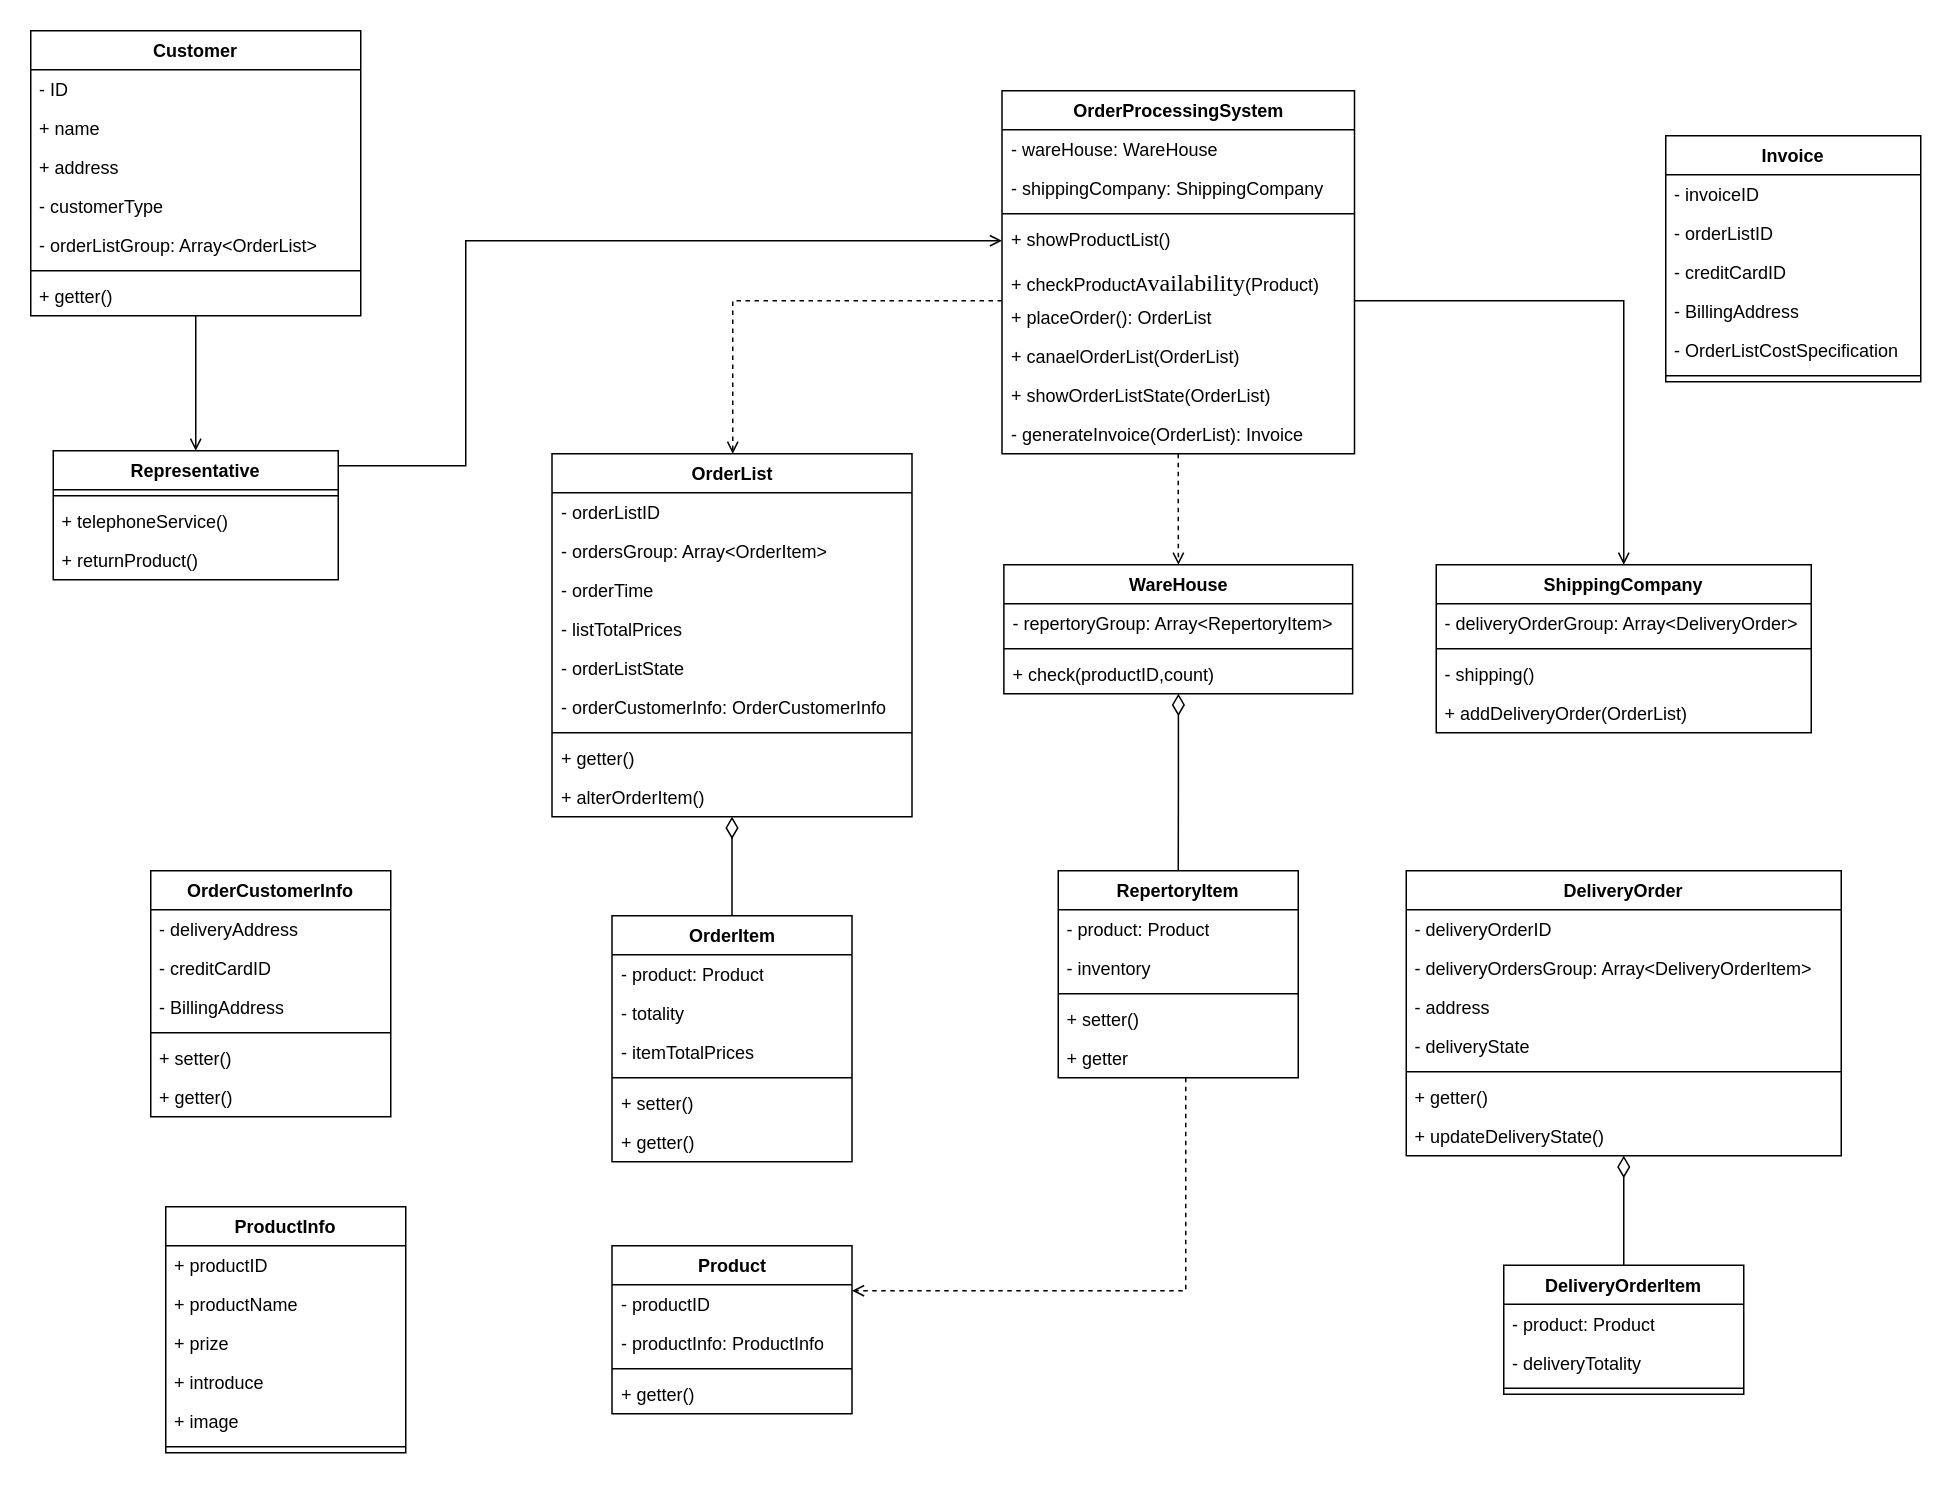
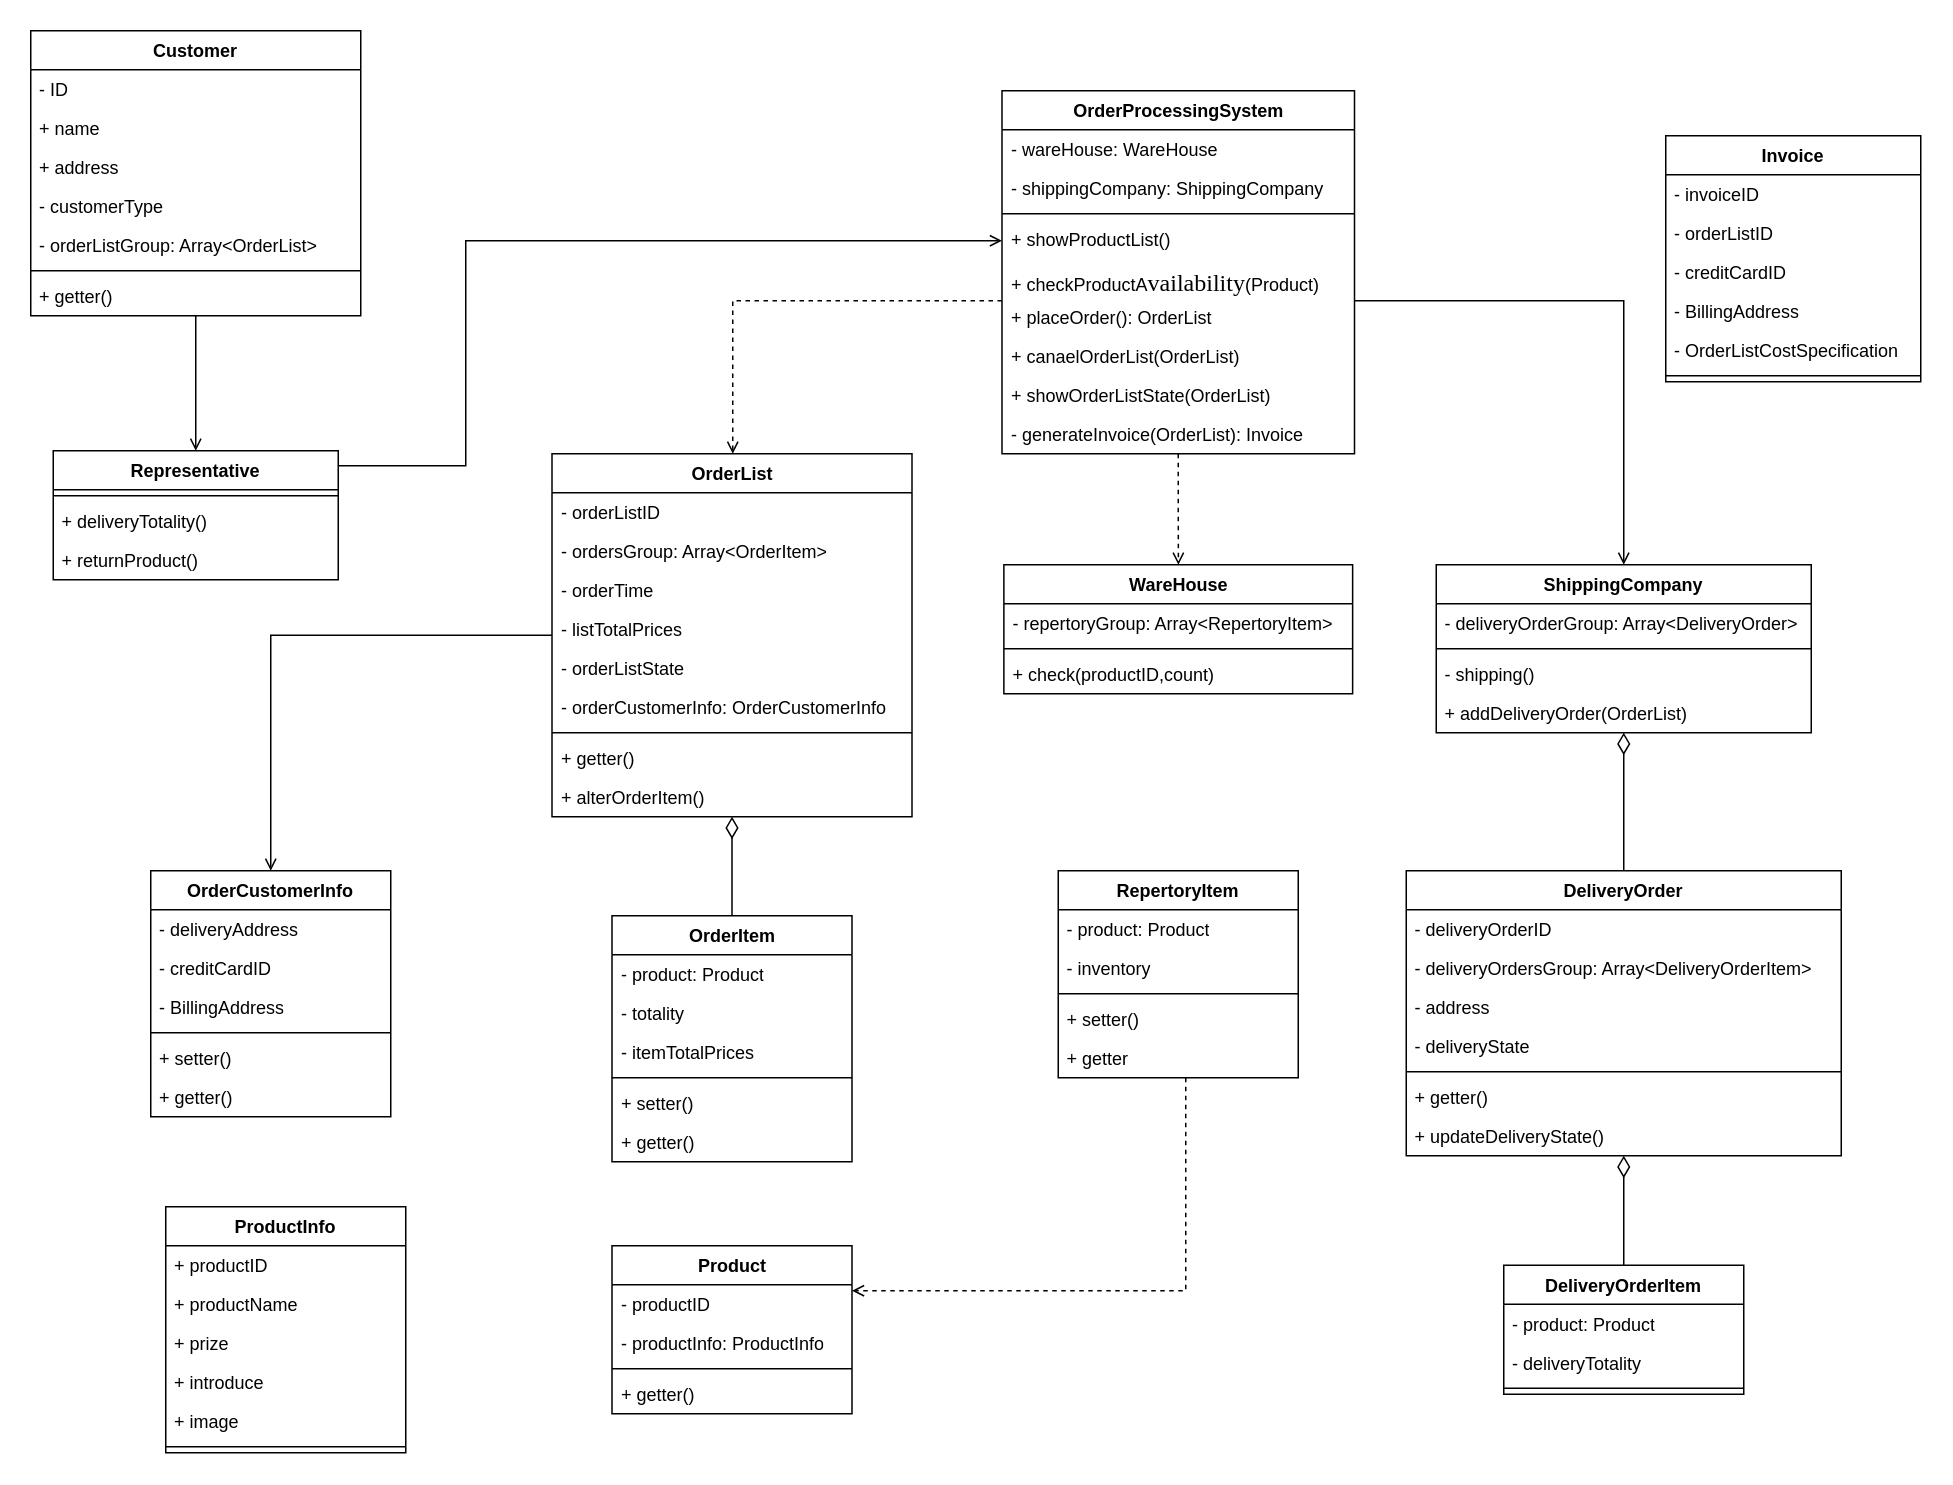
(156, 523) -> (151, 523)
none -> (295, 635)
(1178, 793) -> none
none -> (1624, 812)
